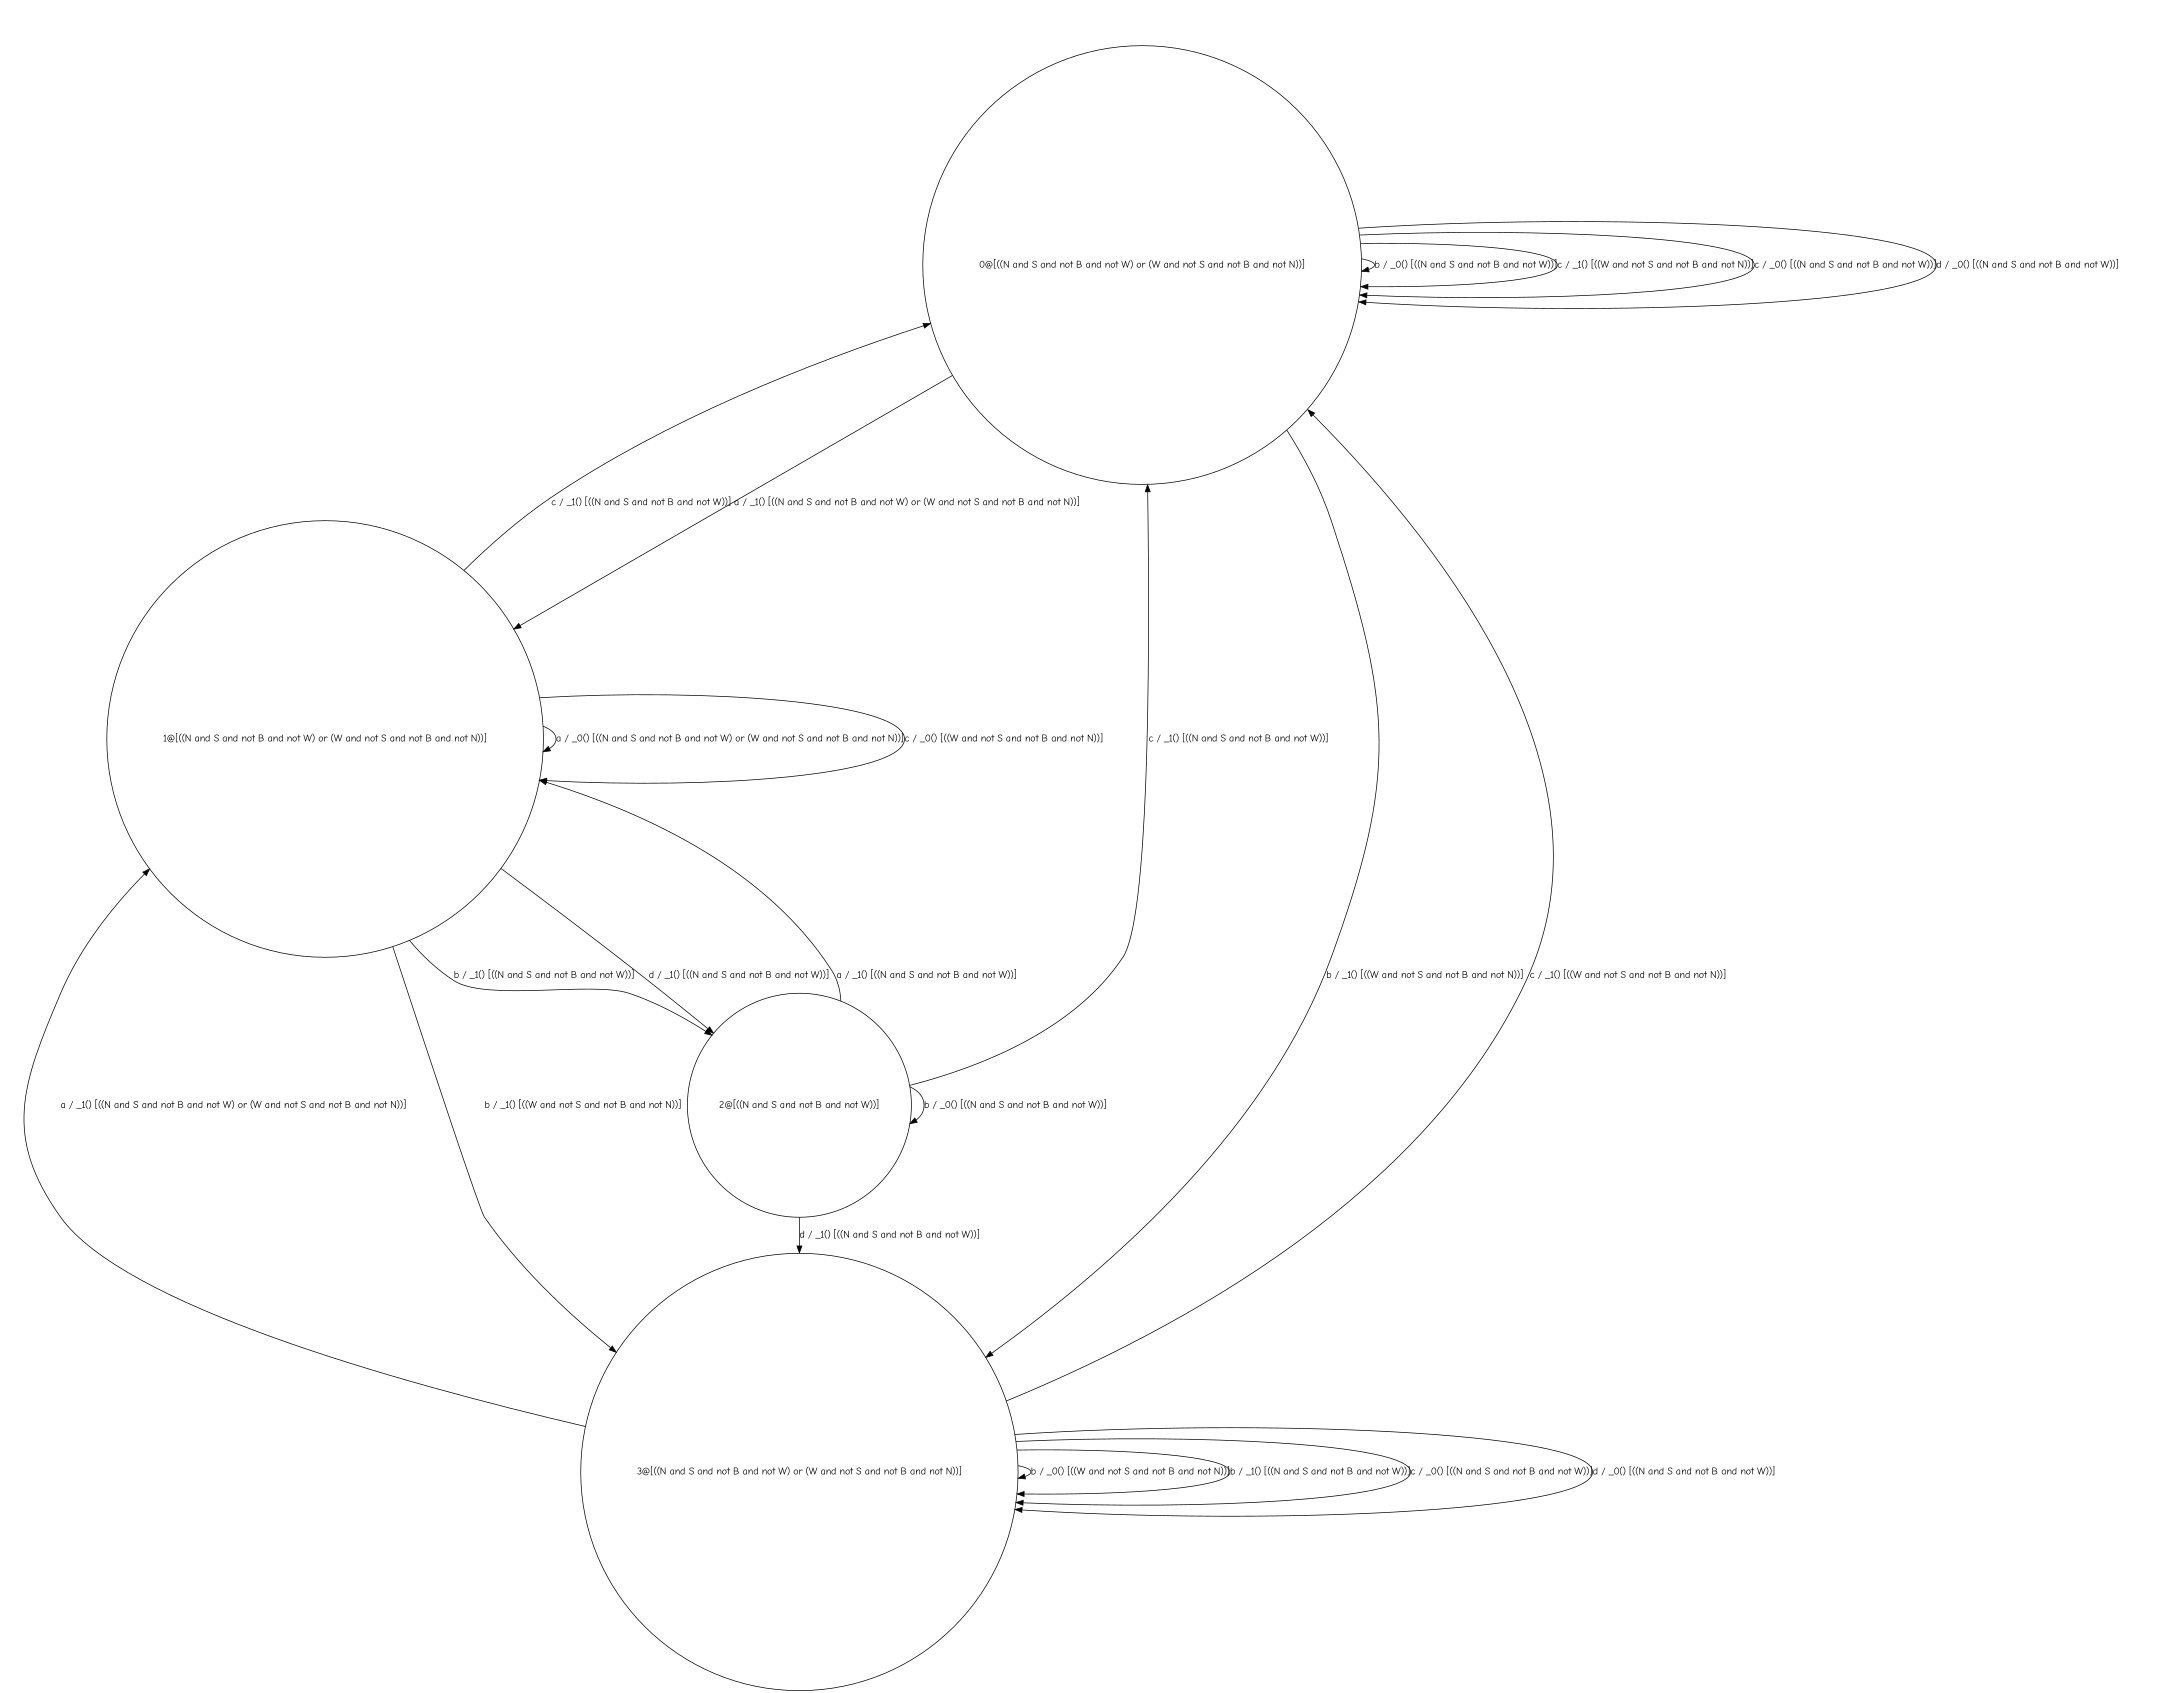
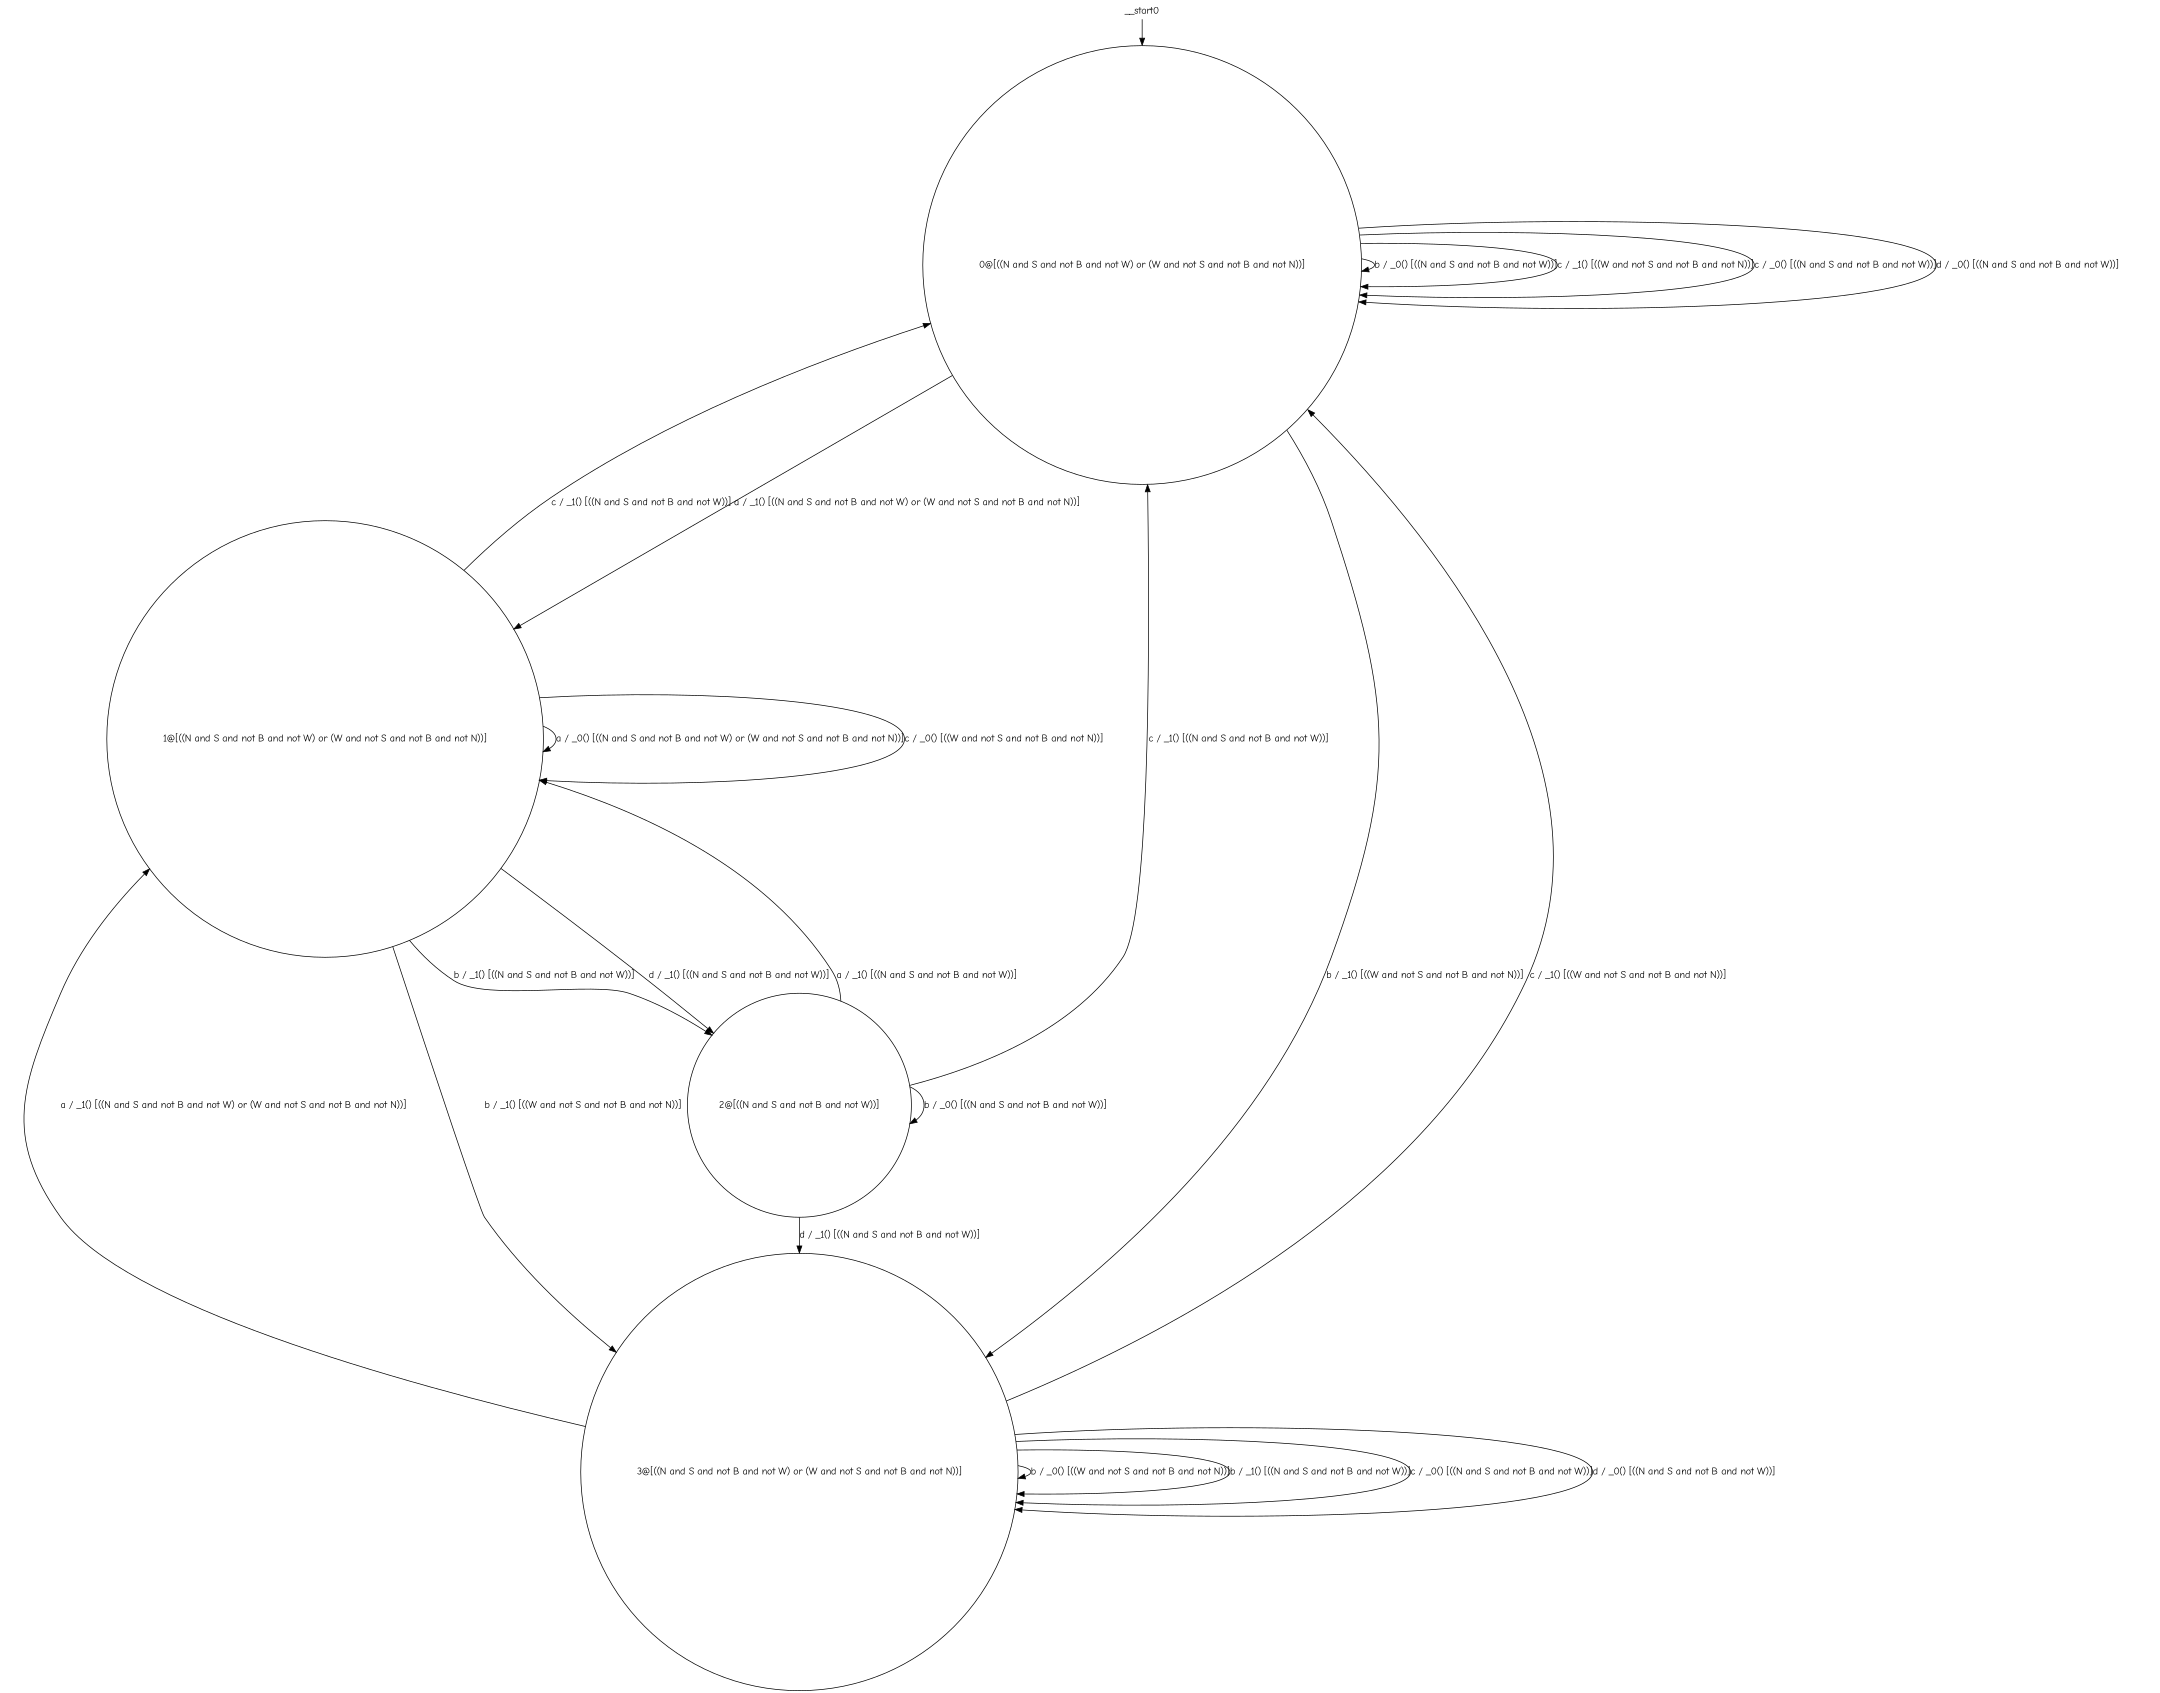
none -> (1142, 11)
